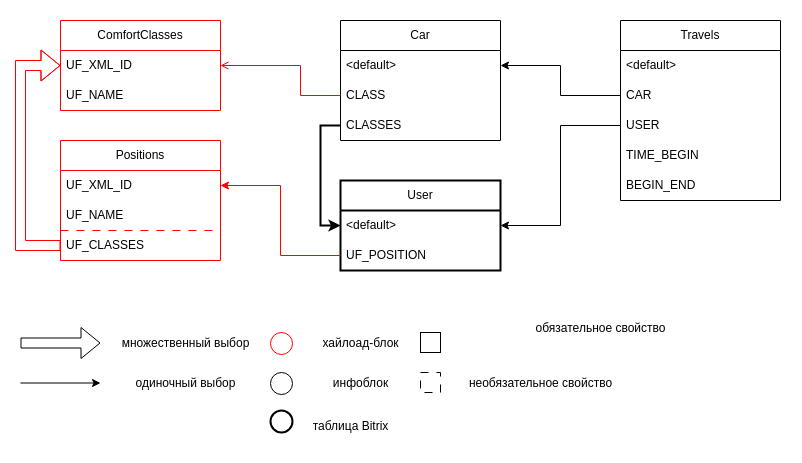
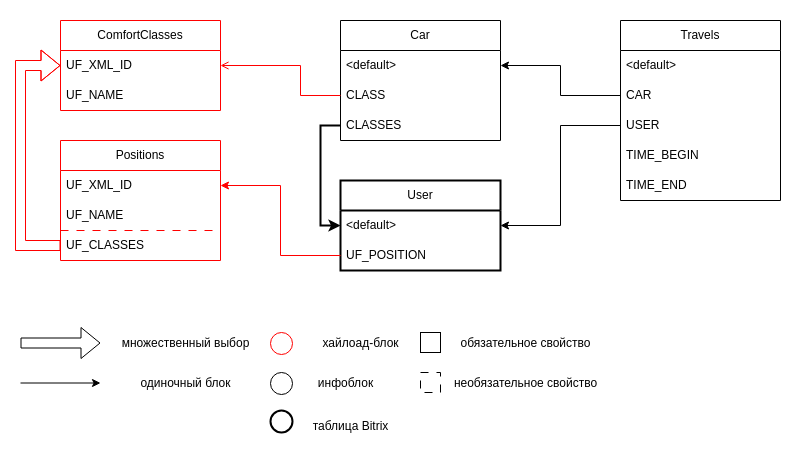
(657, 186) -> (653, 186)
(601, 329) -> (526, 344)
(186, 384) -> (186, 384)
(361, 384) -> (346, 384)
(541, 384) -> (526, 384)
